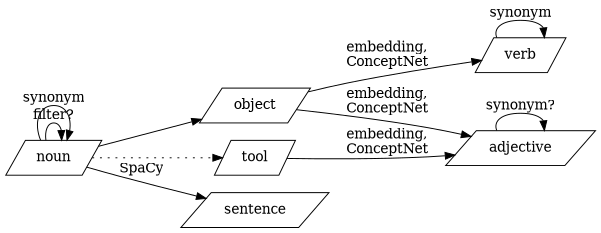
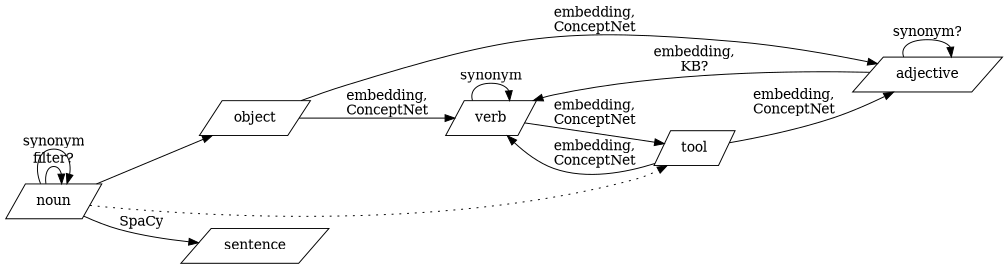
none -> (705, 76)
none -> (590, 133)
none -> (581, 174)
